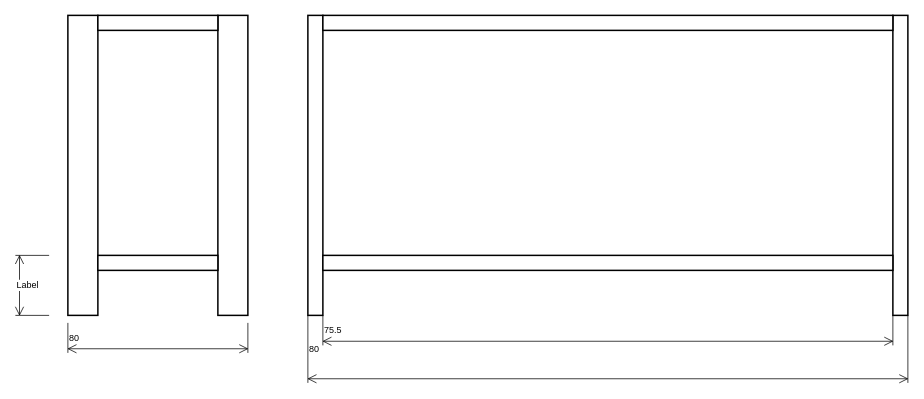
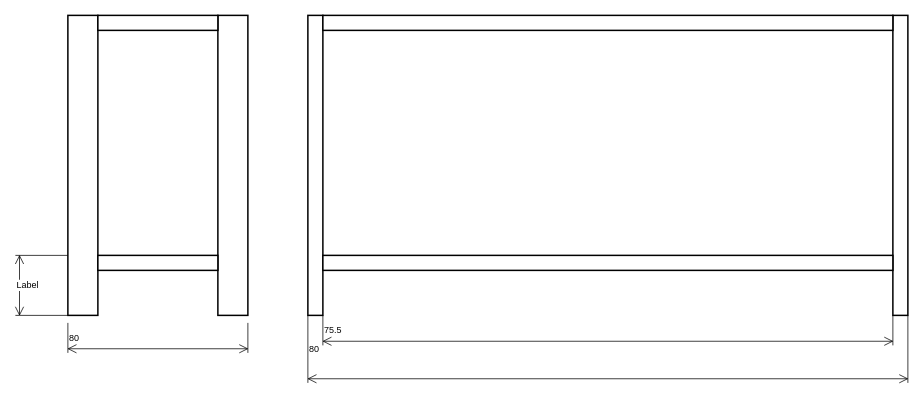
(32, 285) -> (42, 285)
